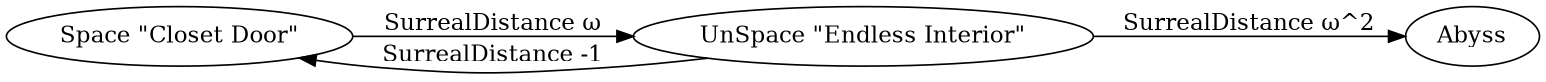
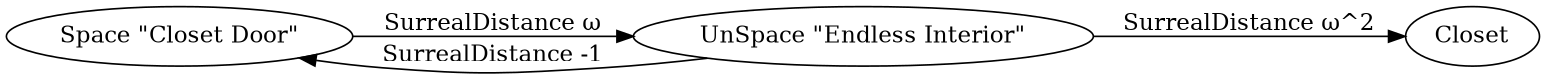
(1473, 36) -> (1473, 36)
